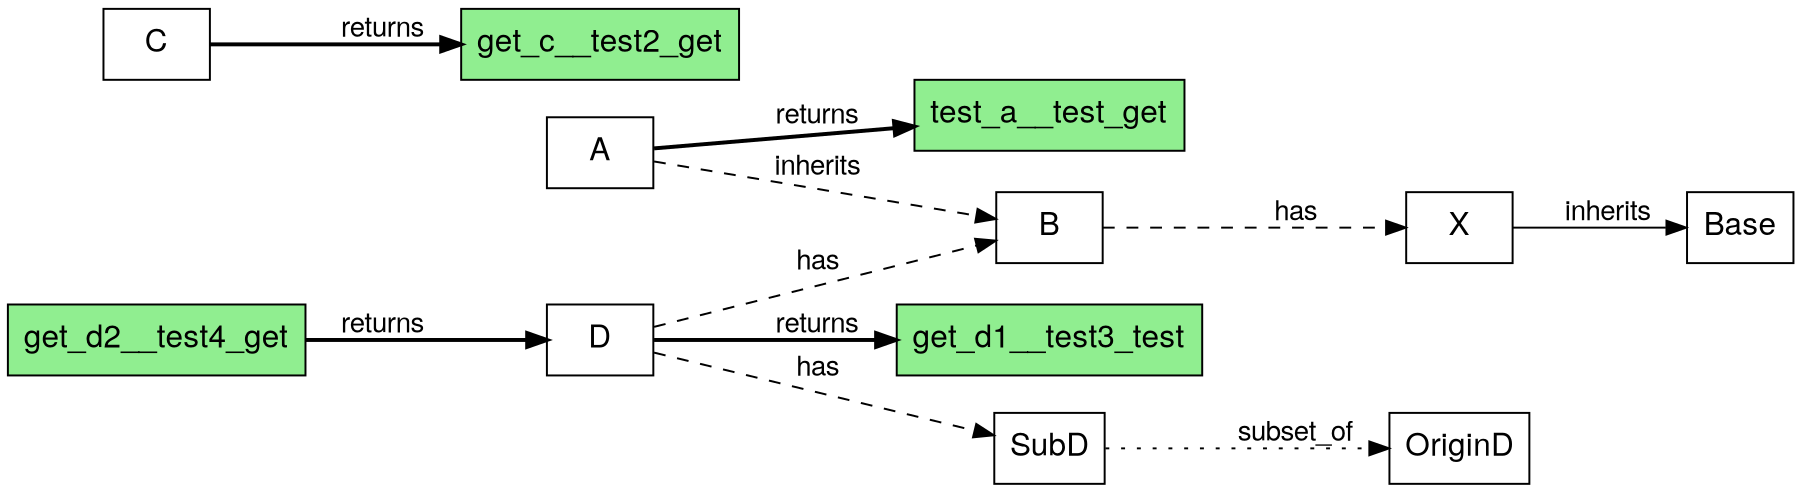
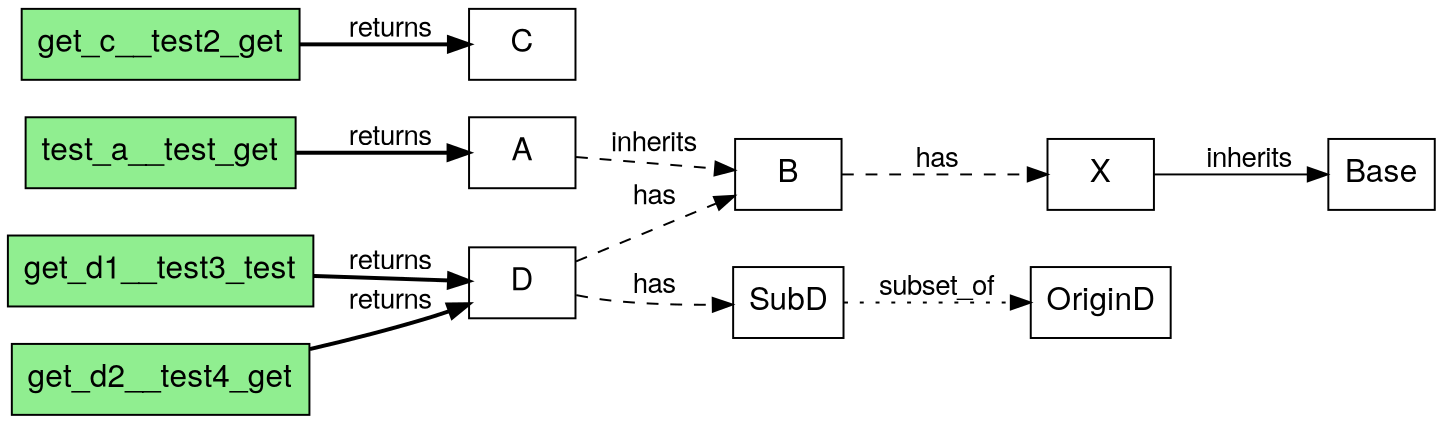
(326, 44) -> (374, 44)
(774, 138) -> (372, 153)
(765, 340) -> (381, 278)
